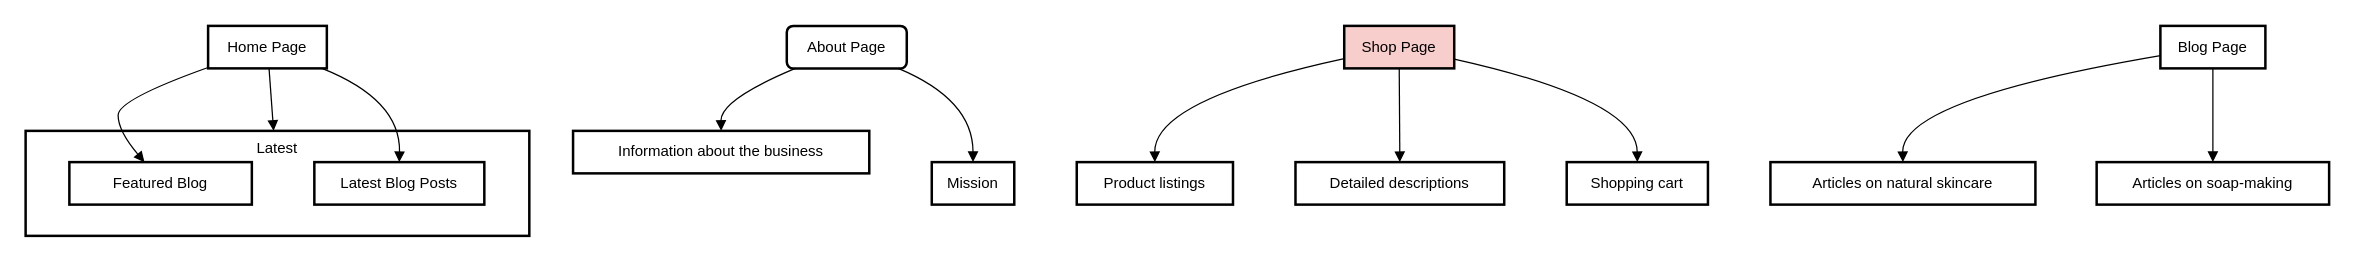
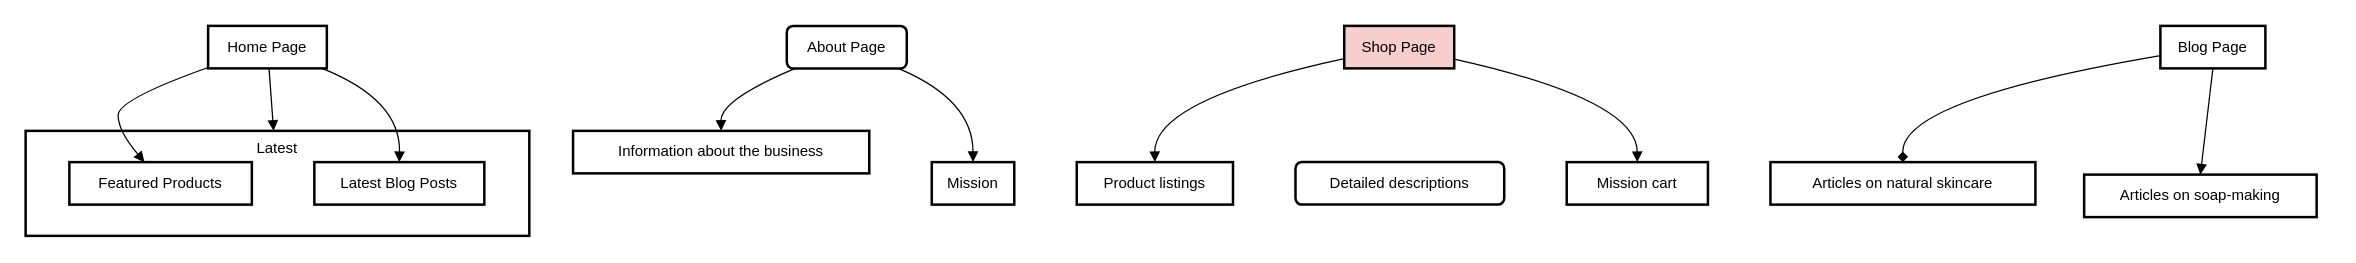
(1400, 110) -> none
(1903, 150) -> (1903, 150)
(161, 183) -> (161, 183)
(1400, 183) -> (1400, 183)
(1638, 183) -> (1638, 183)
(2213, 183) -> (2201, 196)
